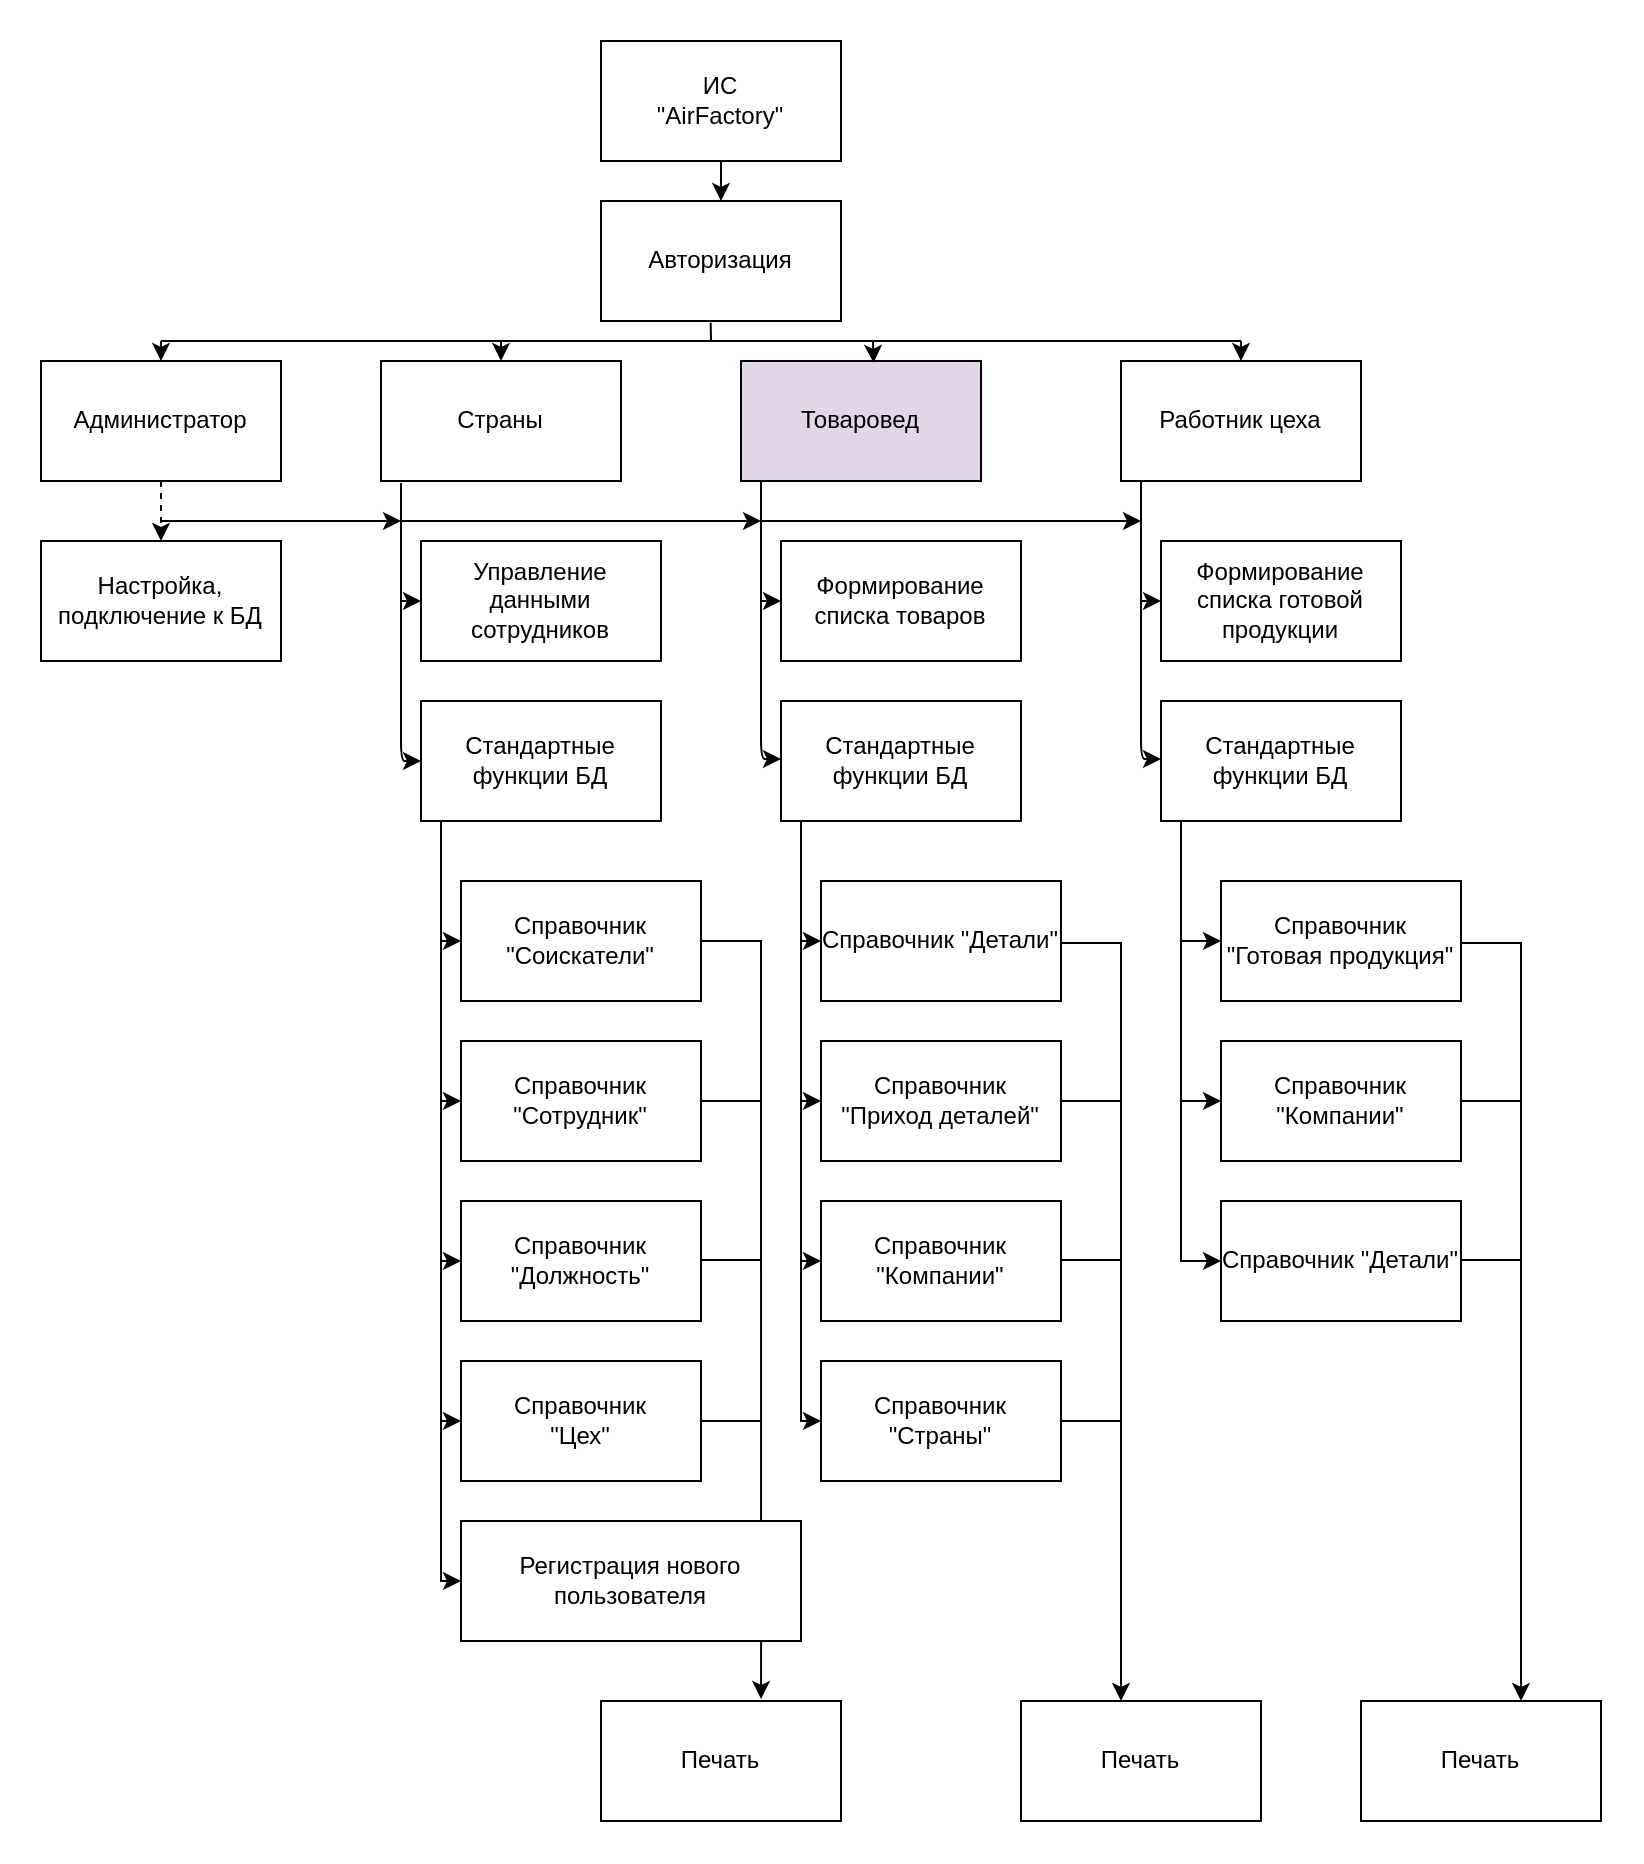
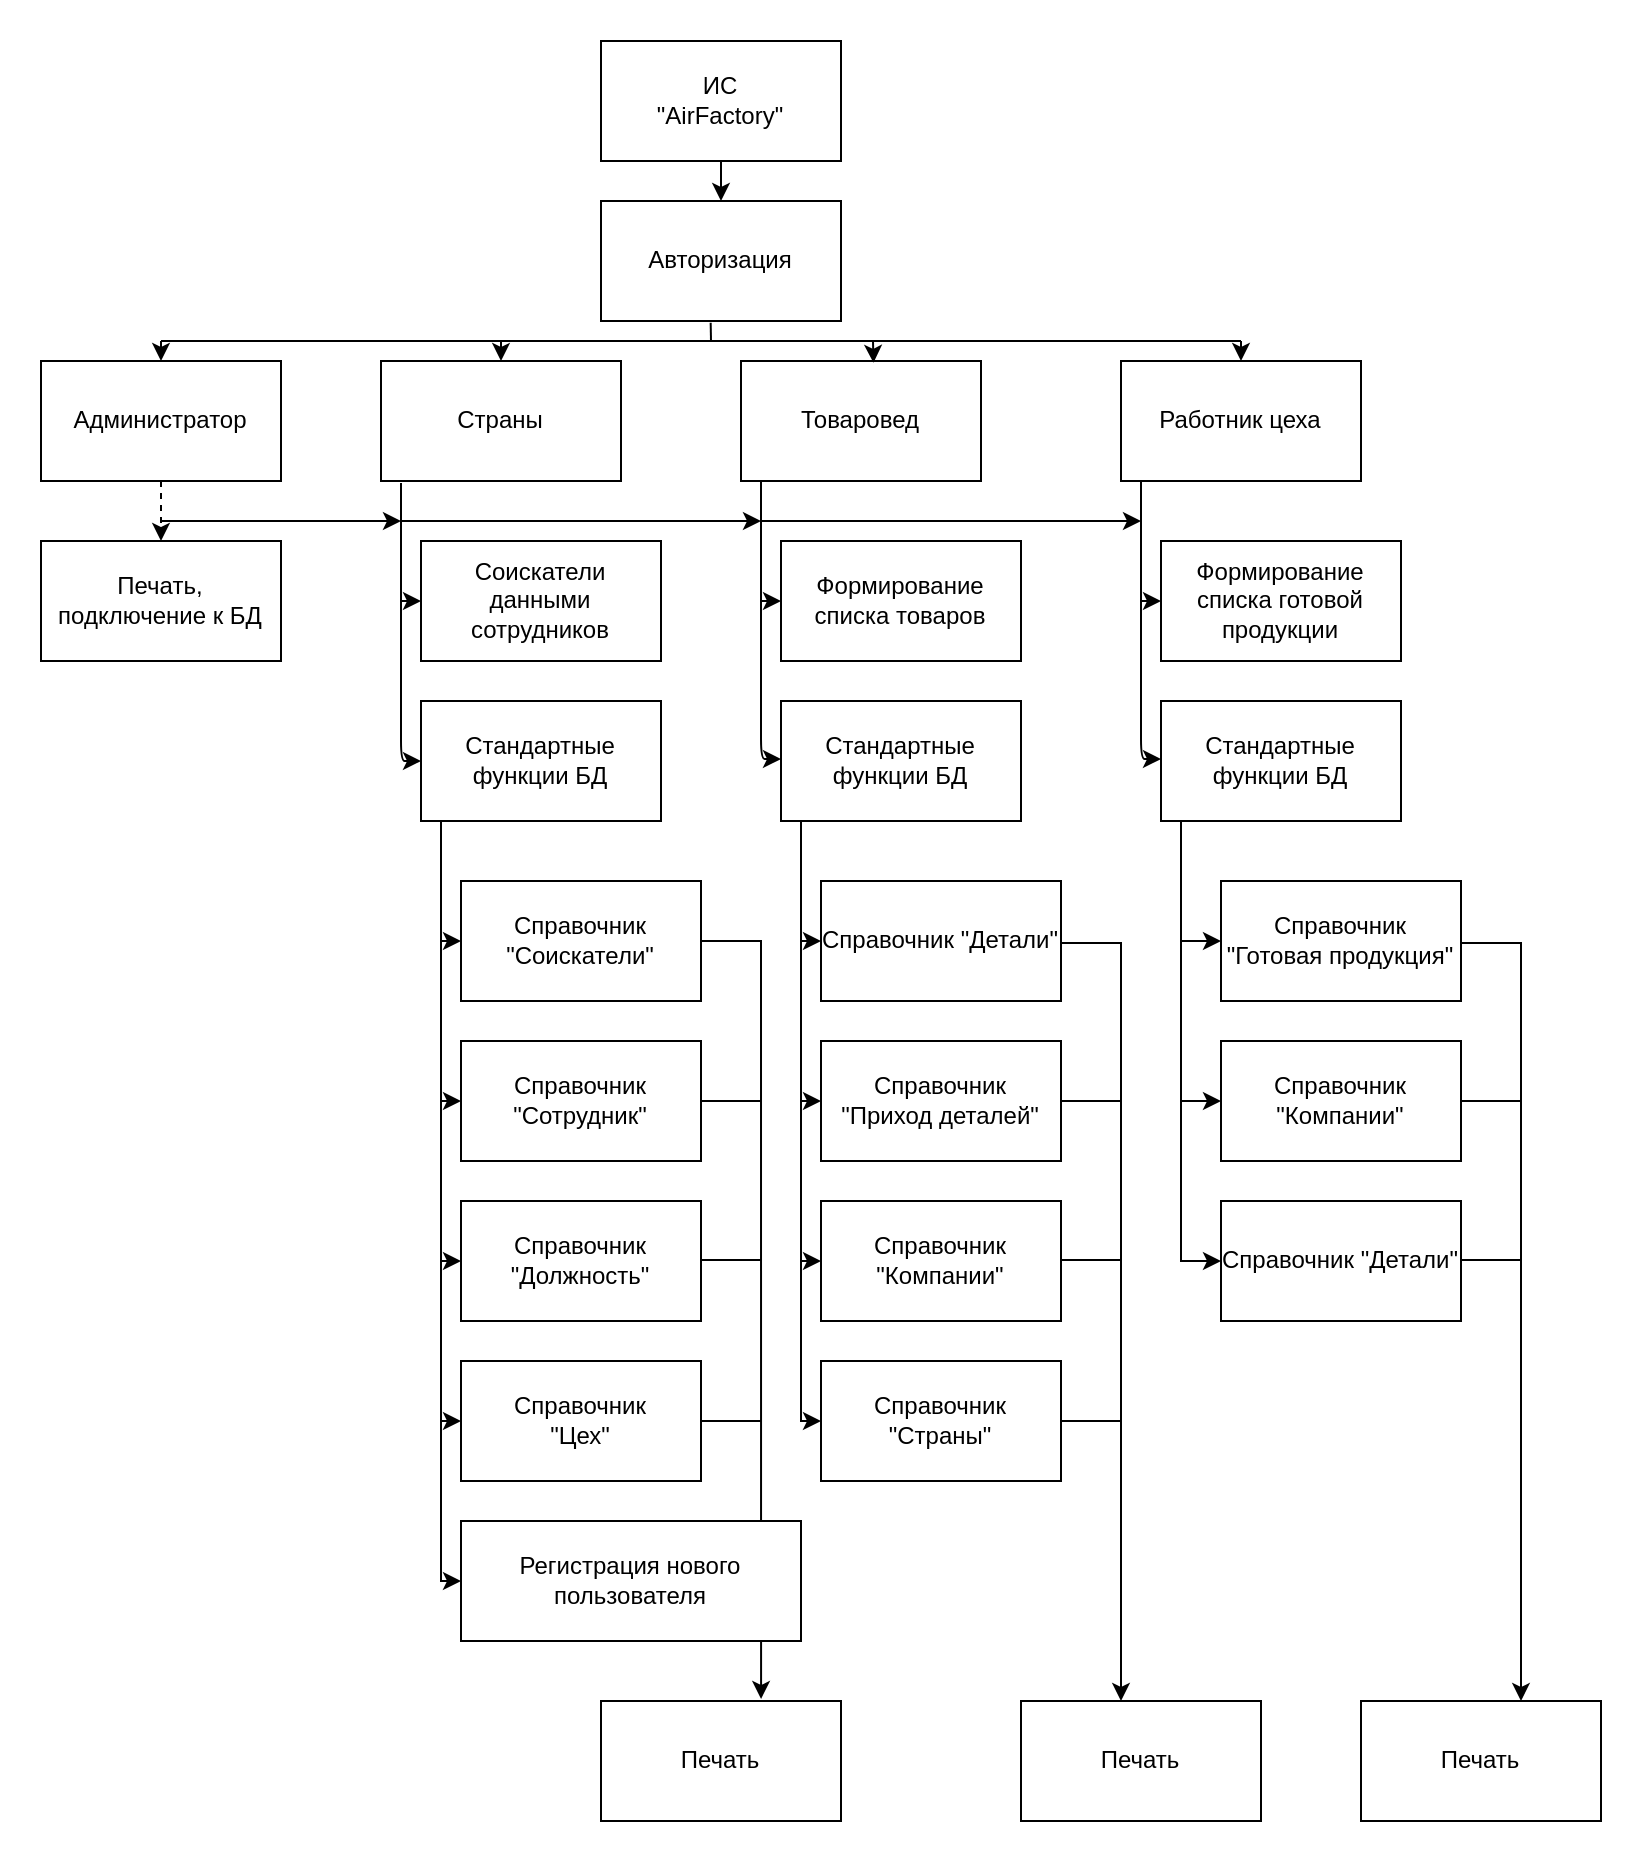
(861, 421) -> (861, 421)
(161, 601) -> (161, 601)
(541, 601) -> (541, 601)
